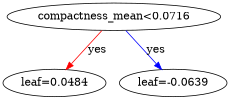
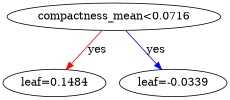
(54, 83) -> (54, 83)
(173, 83) -> (173, 83)
